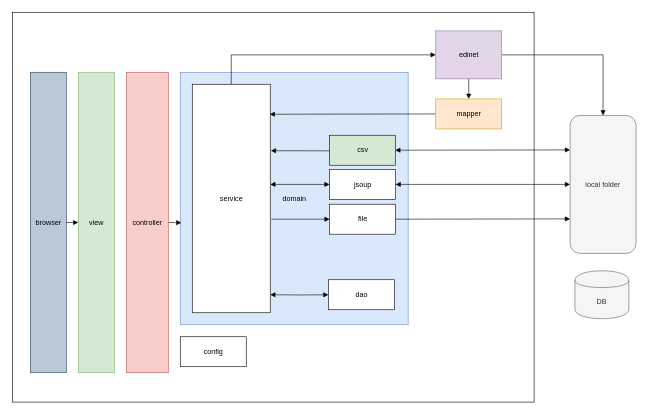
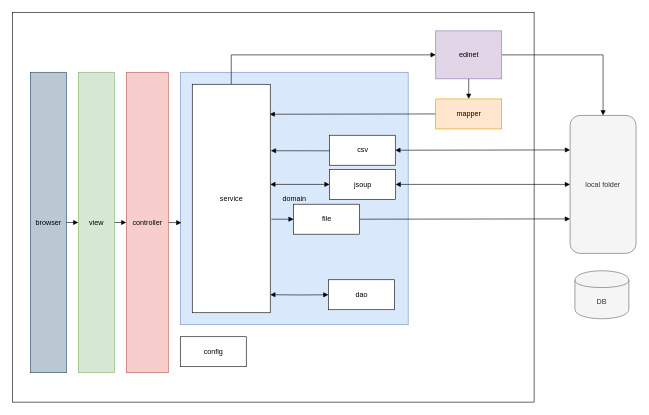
(362, 150) -> (362, 150)
(363, 219) -> (327, 219)
none -> (117, 223)
